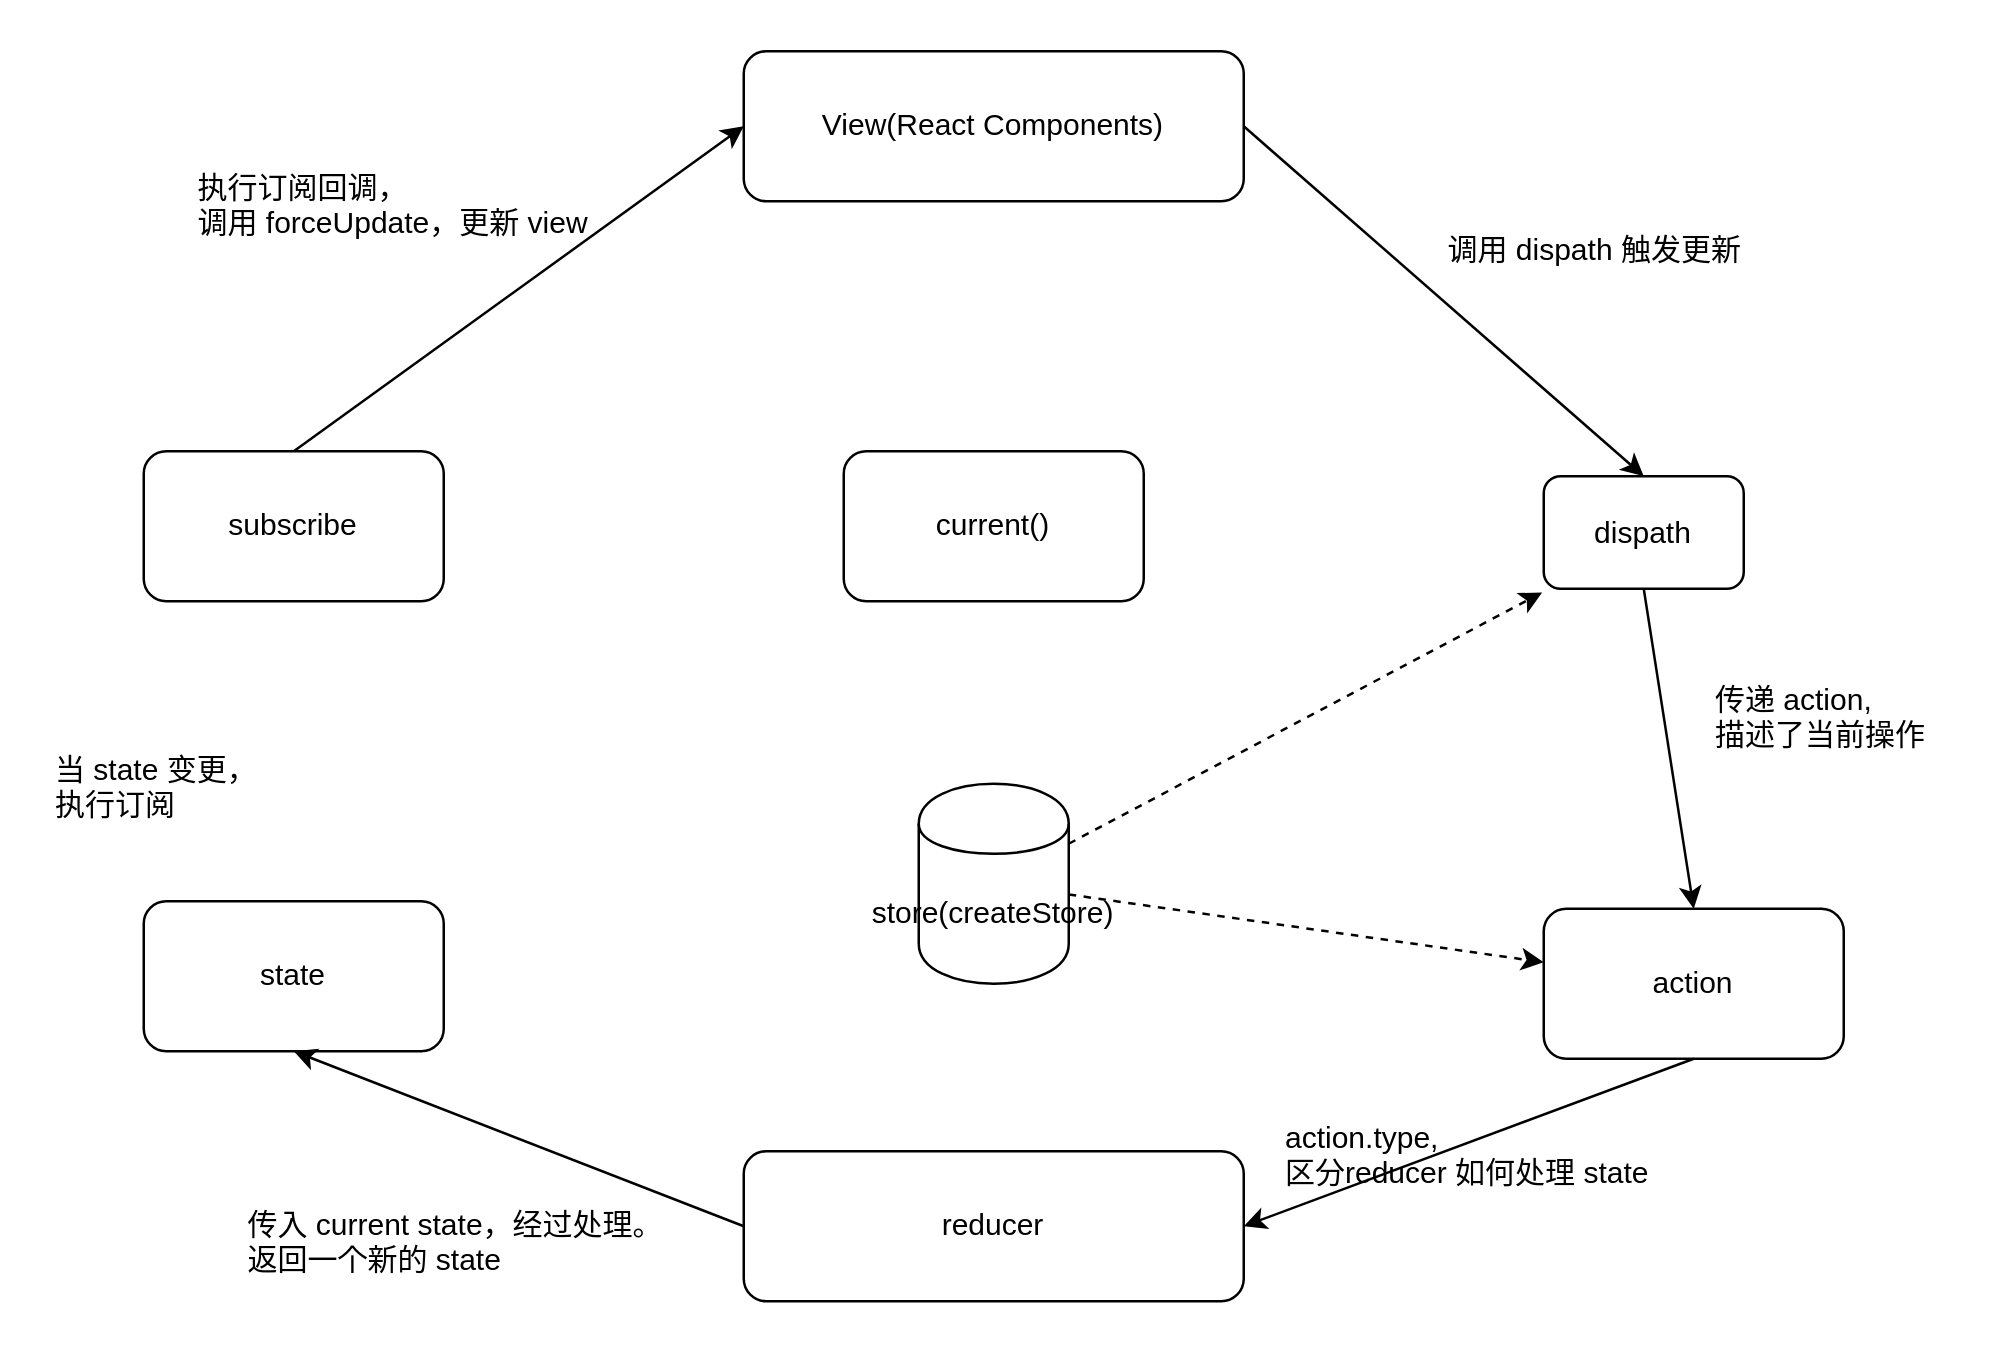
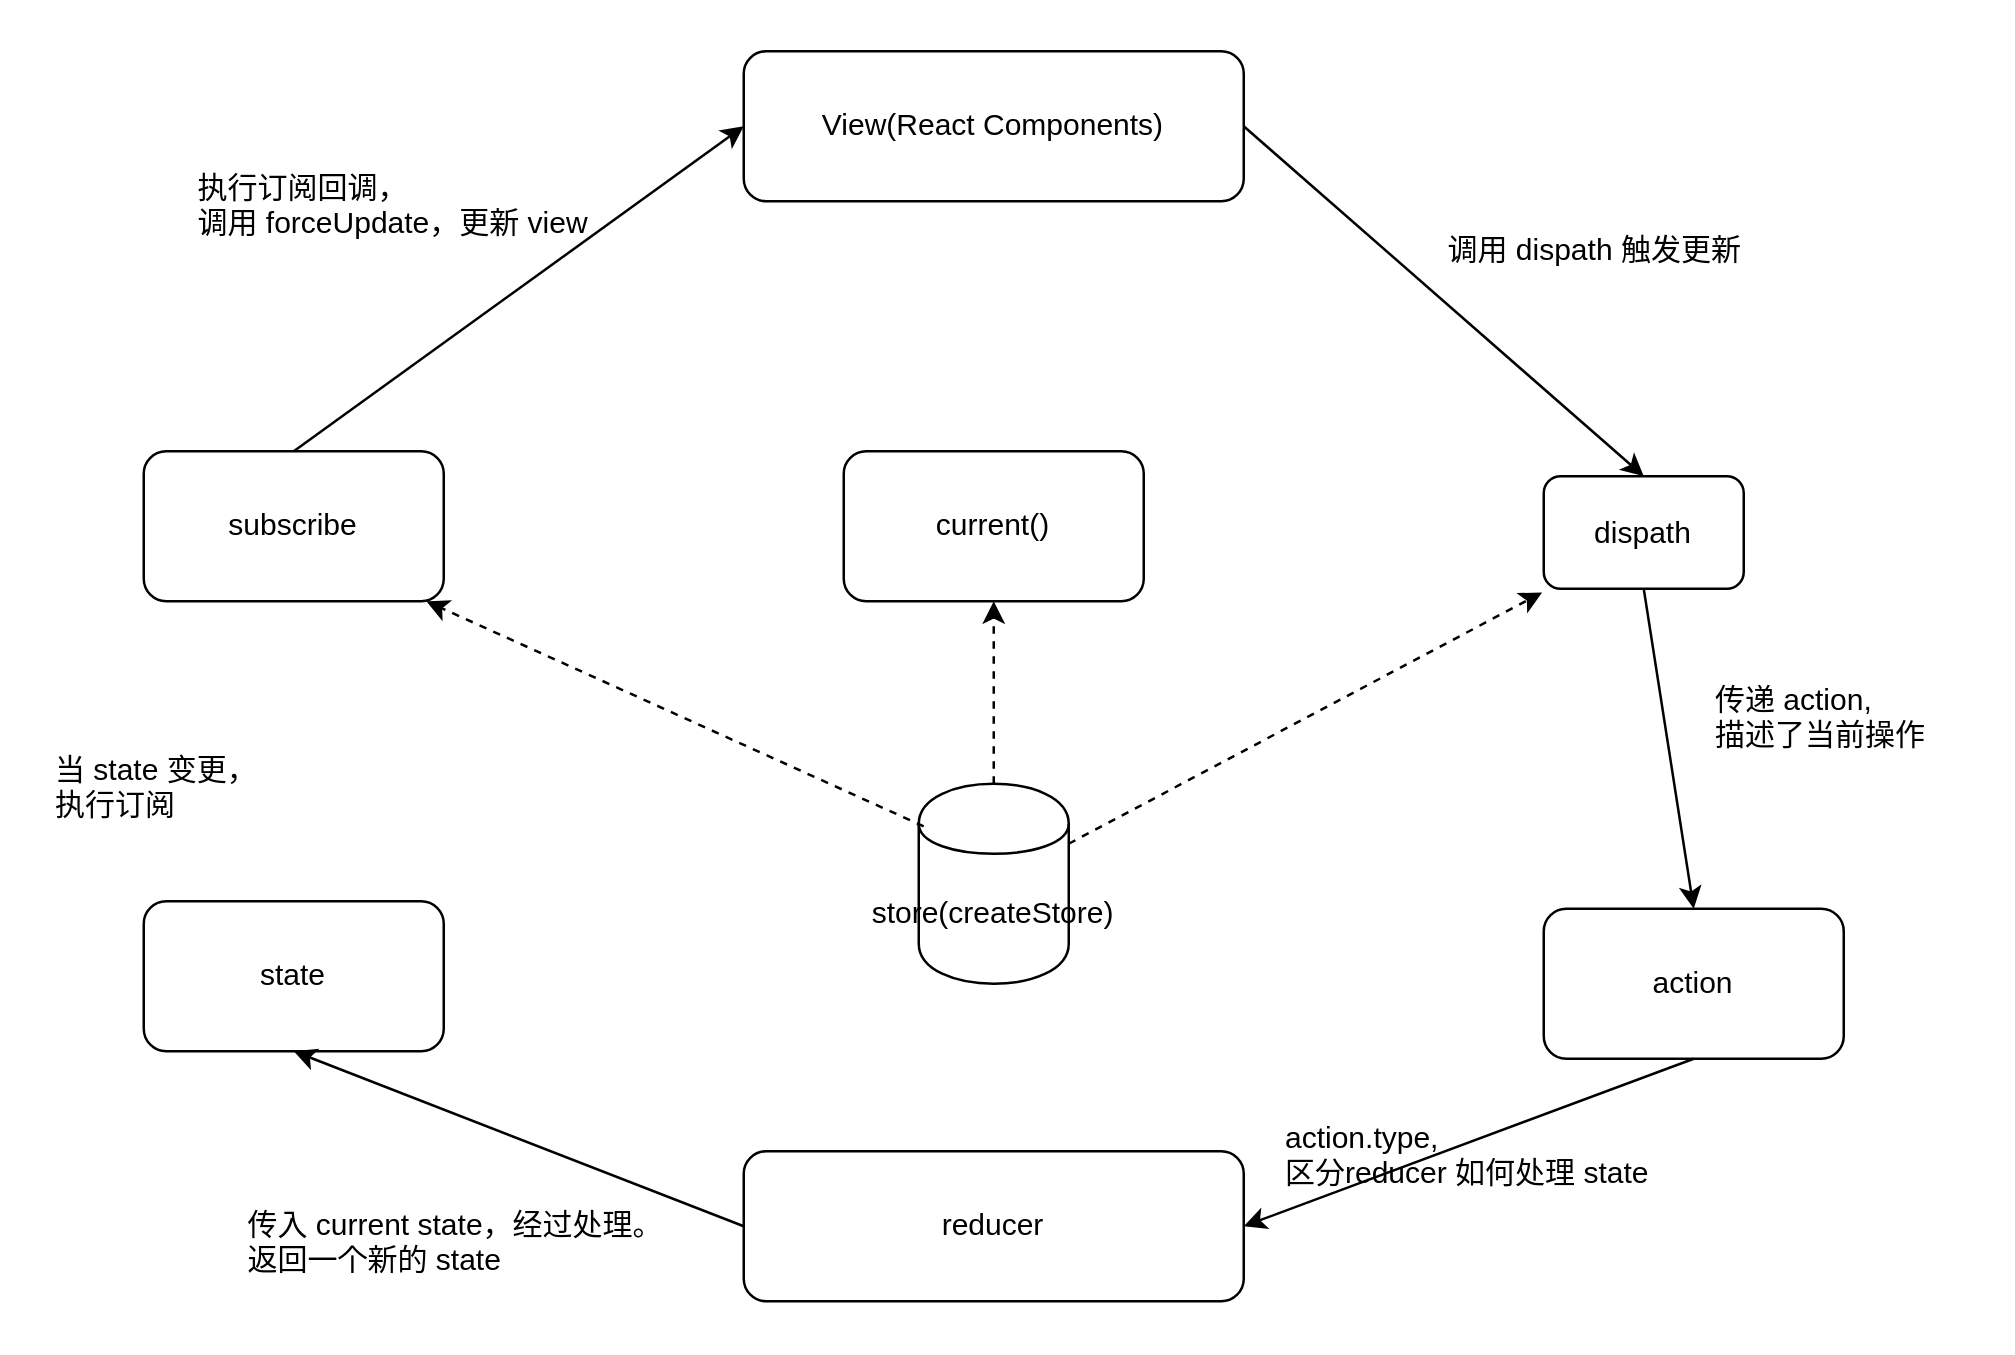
none -> (676, 714)
(1298, 927) -> (994, 700)
